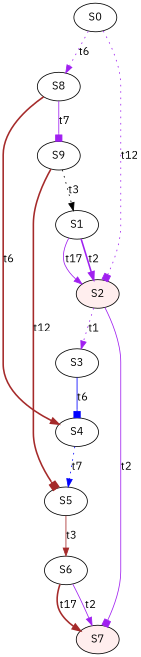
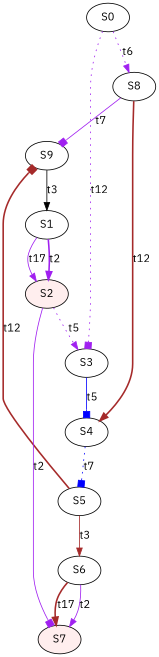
(121, 151) -> (91, 185)
(67, 186) -> (47, 186)
(9, 259) -> (141, 259)
(33, 326) -> (3, 338)
(94, 329) -> (74, 329)
(83, 398) -> (92, 398)
(72, 463) -> (83, 463)
